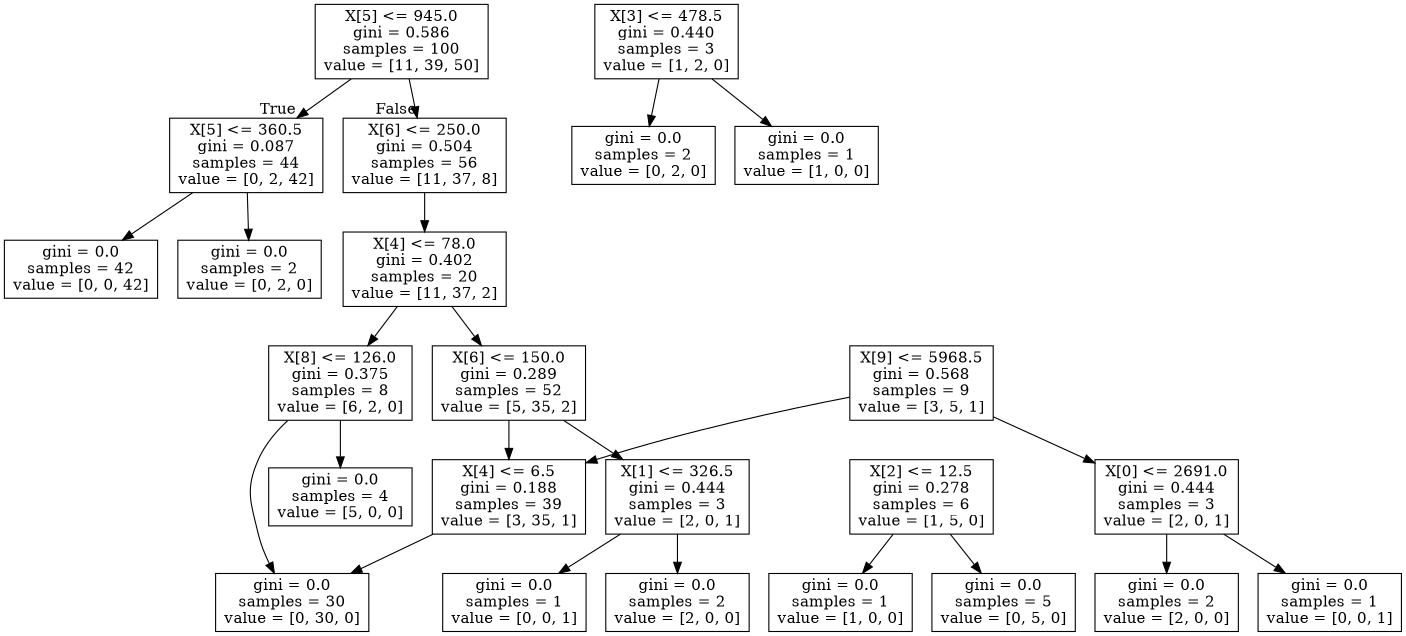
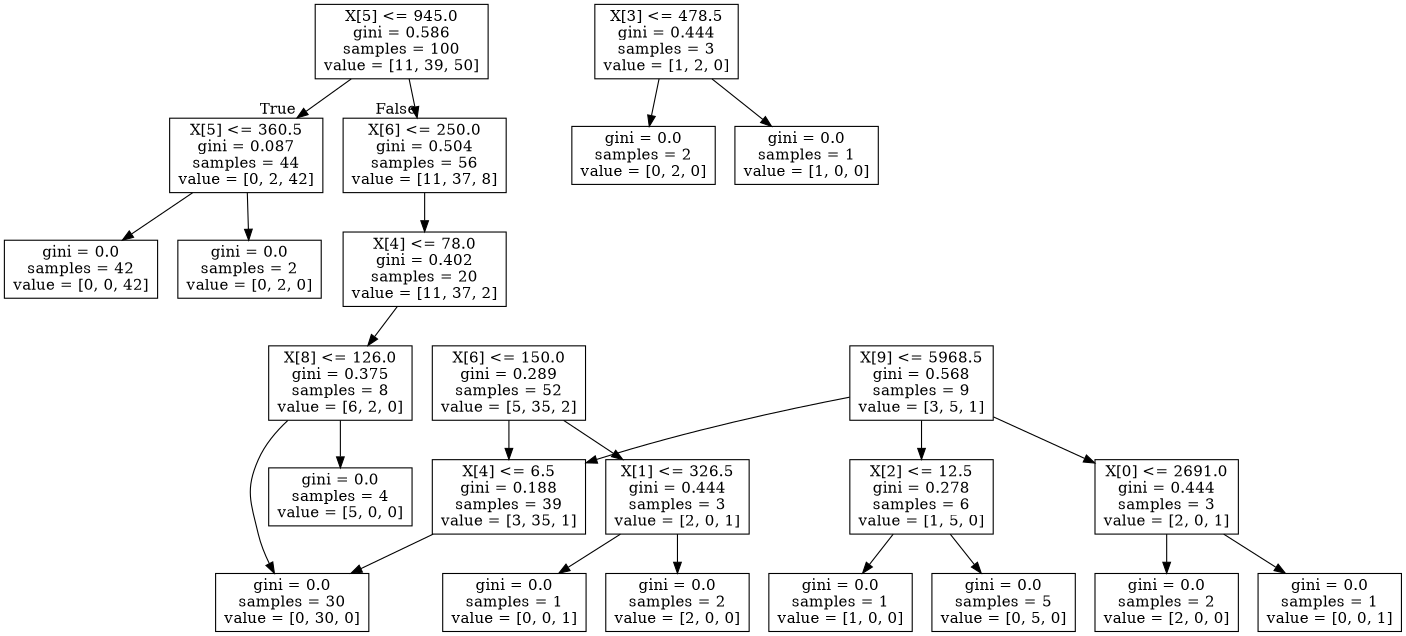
(667, 42) -> (667, 42)
(463, 322) -> none
none -> (922, 434)
